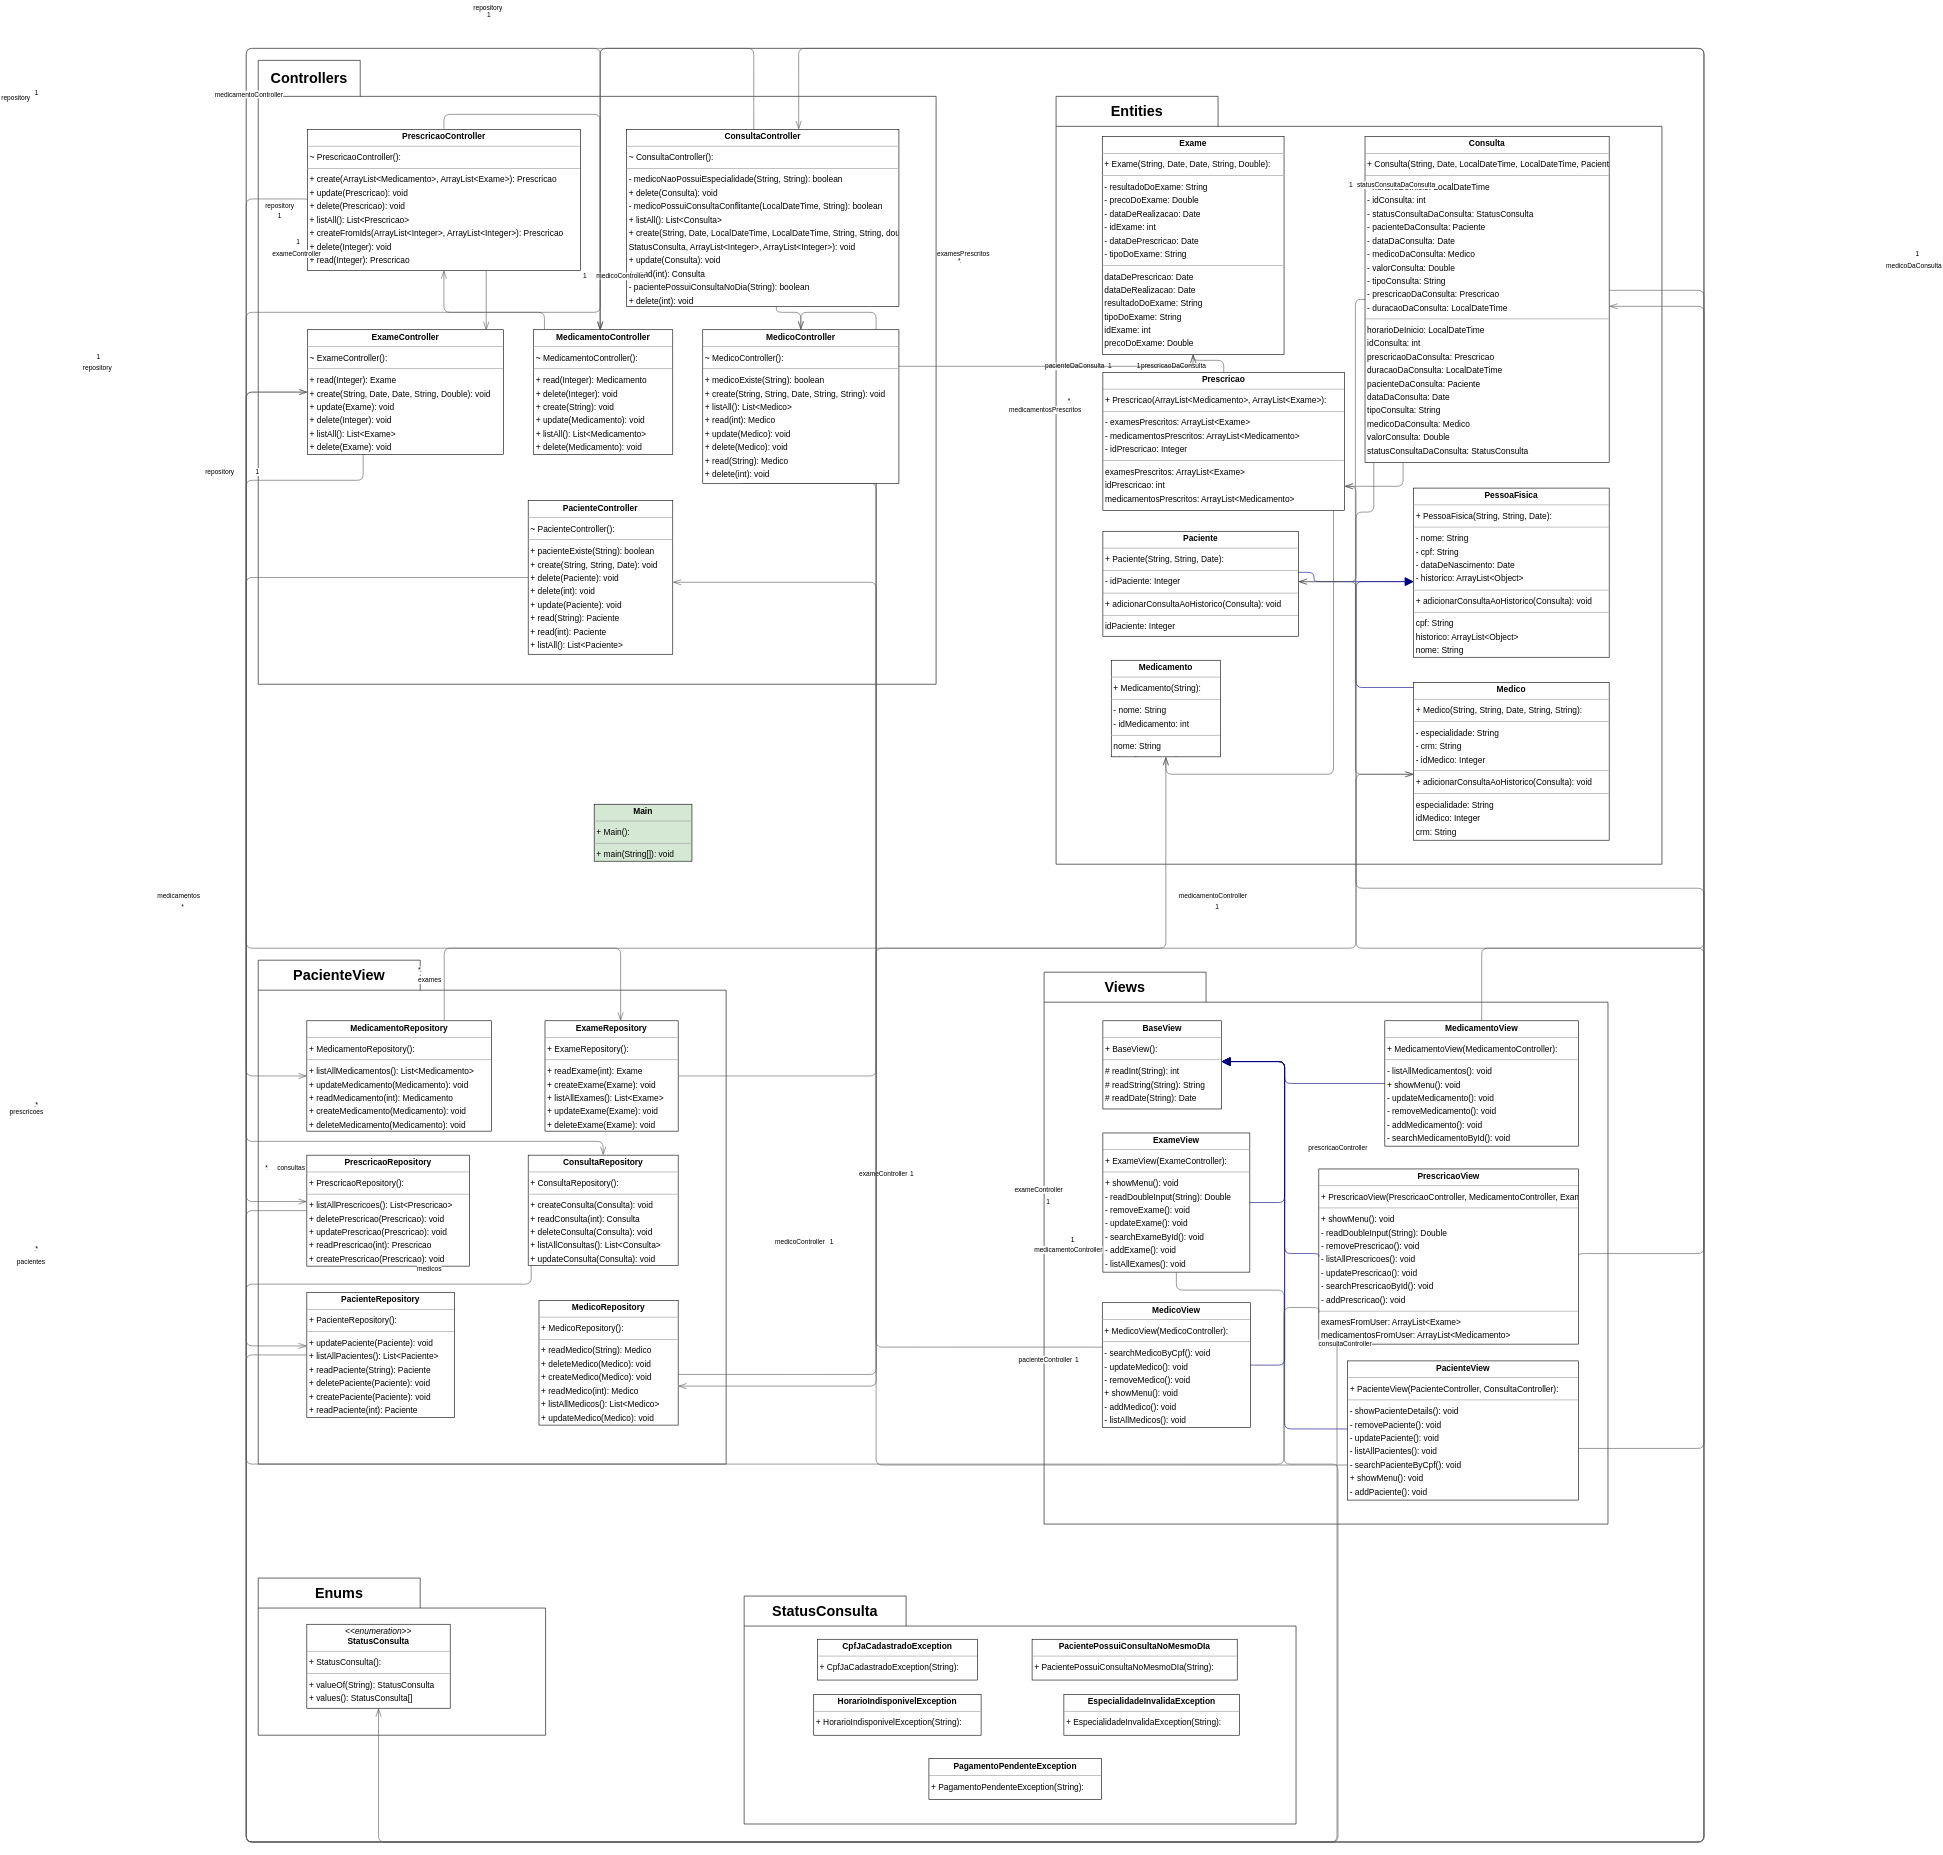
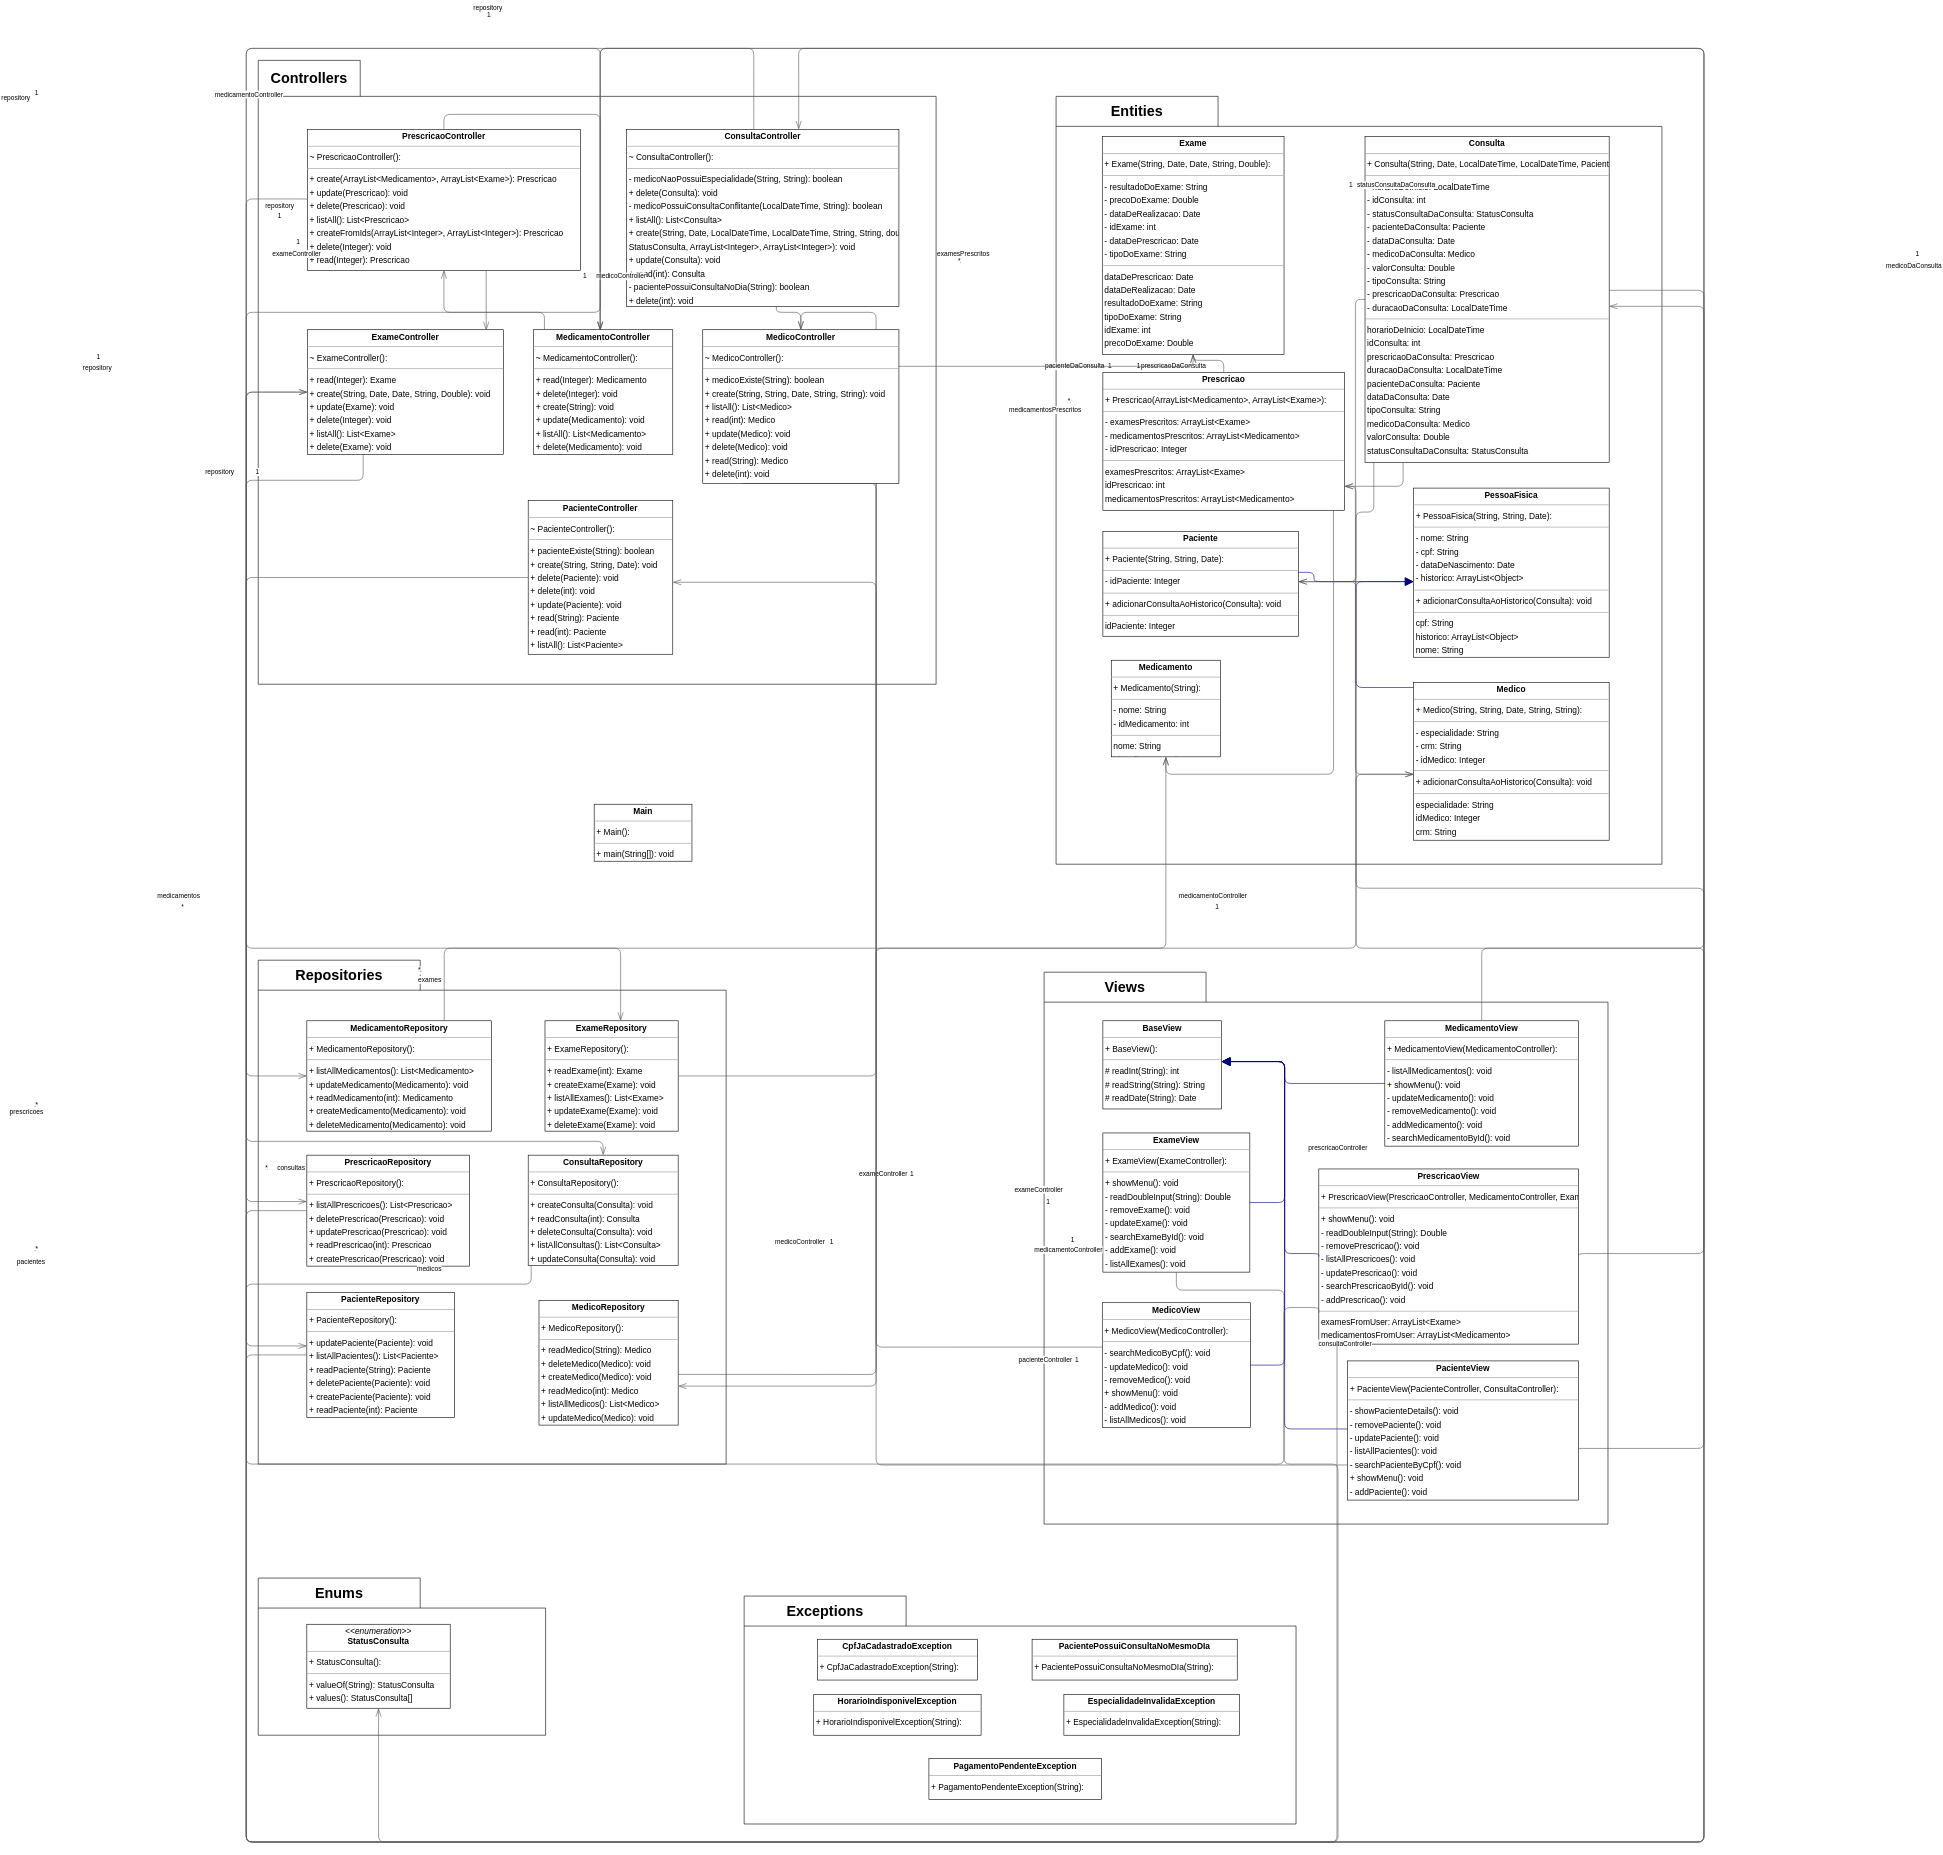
(643, 833) -> (643, 833)
(339, 975) -> (339, 975)
(825, 1611) -> (825, 1611)
